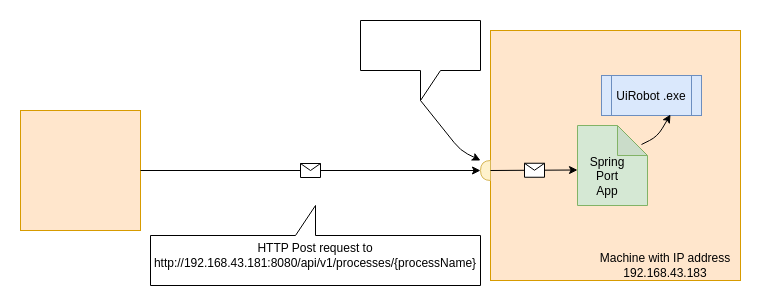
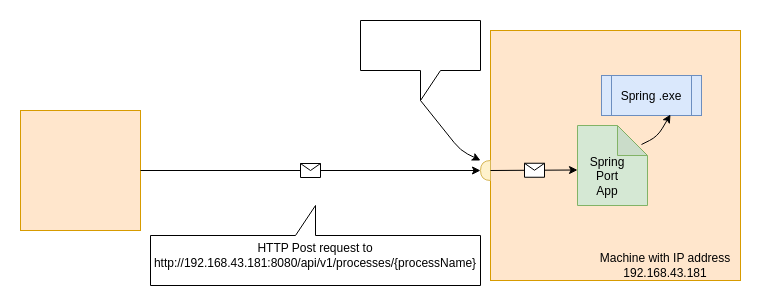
(652, 97) -> (652, 97)
(666, 266) -> (666, 266)
